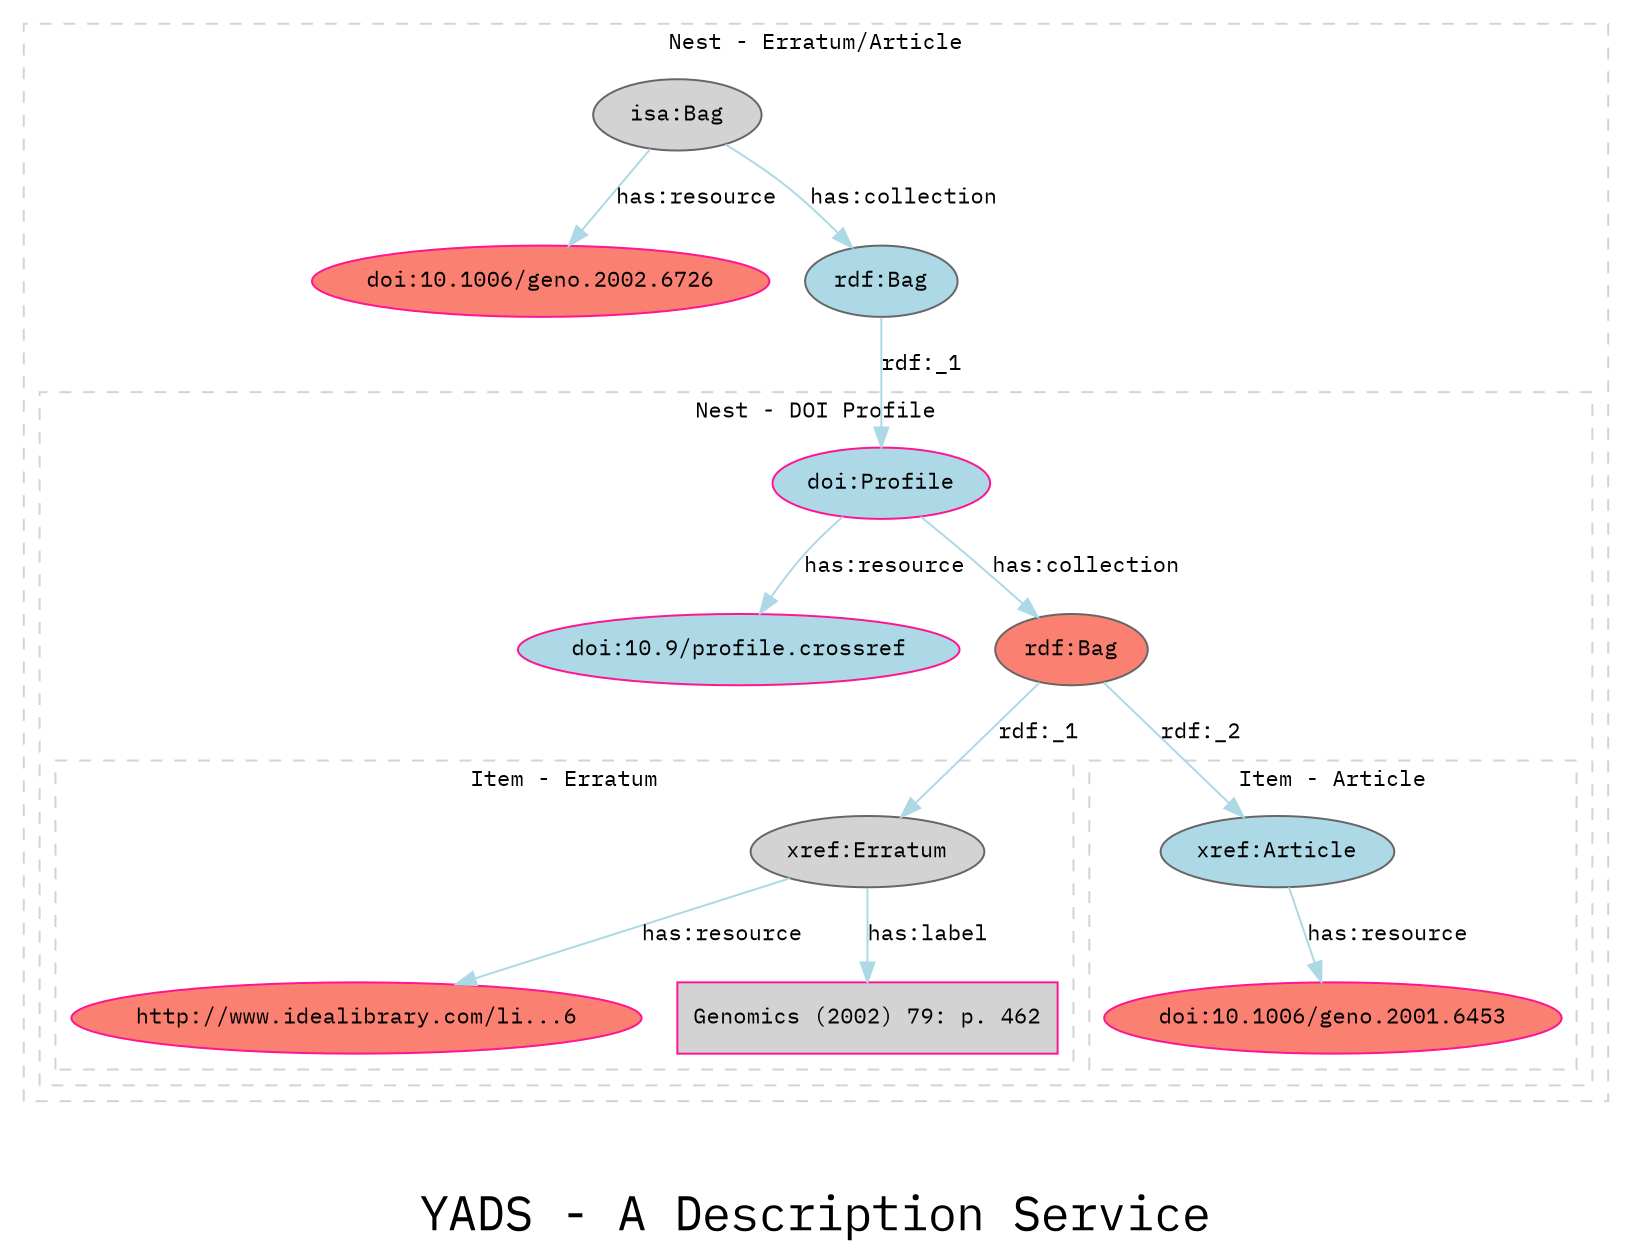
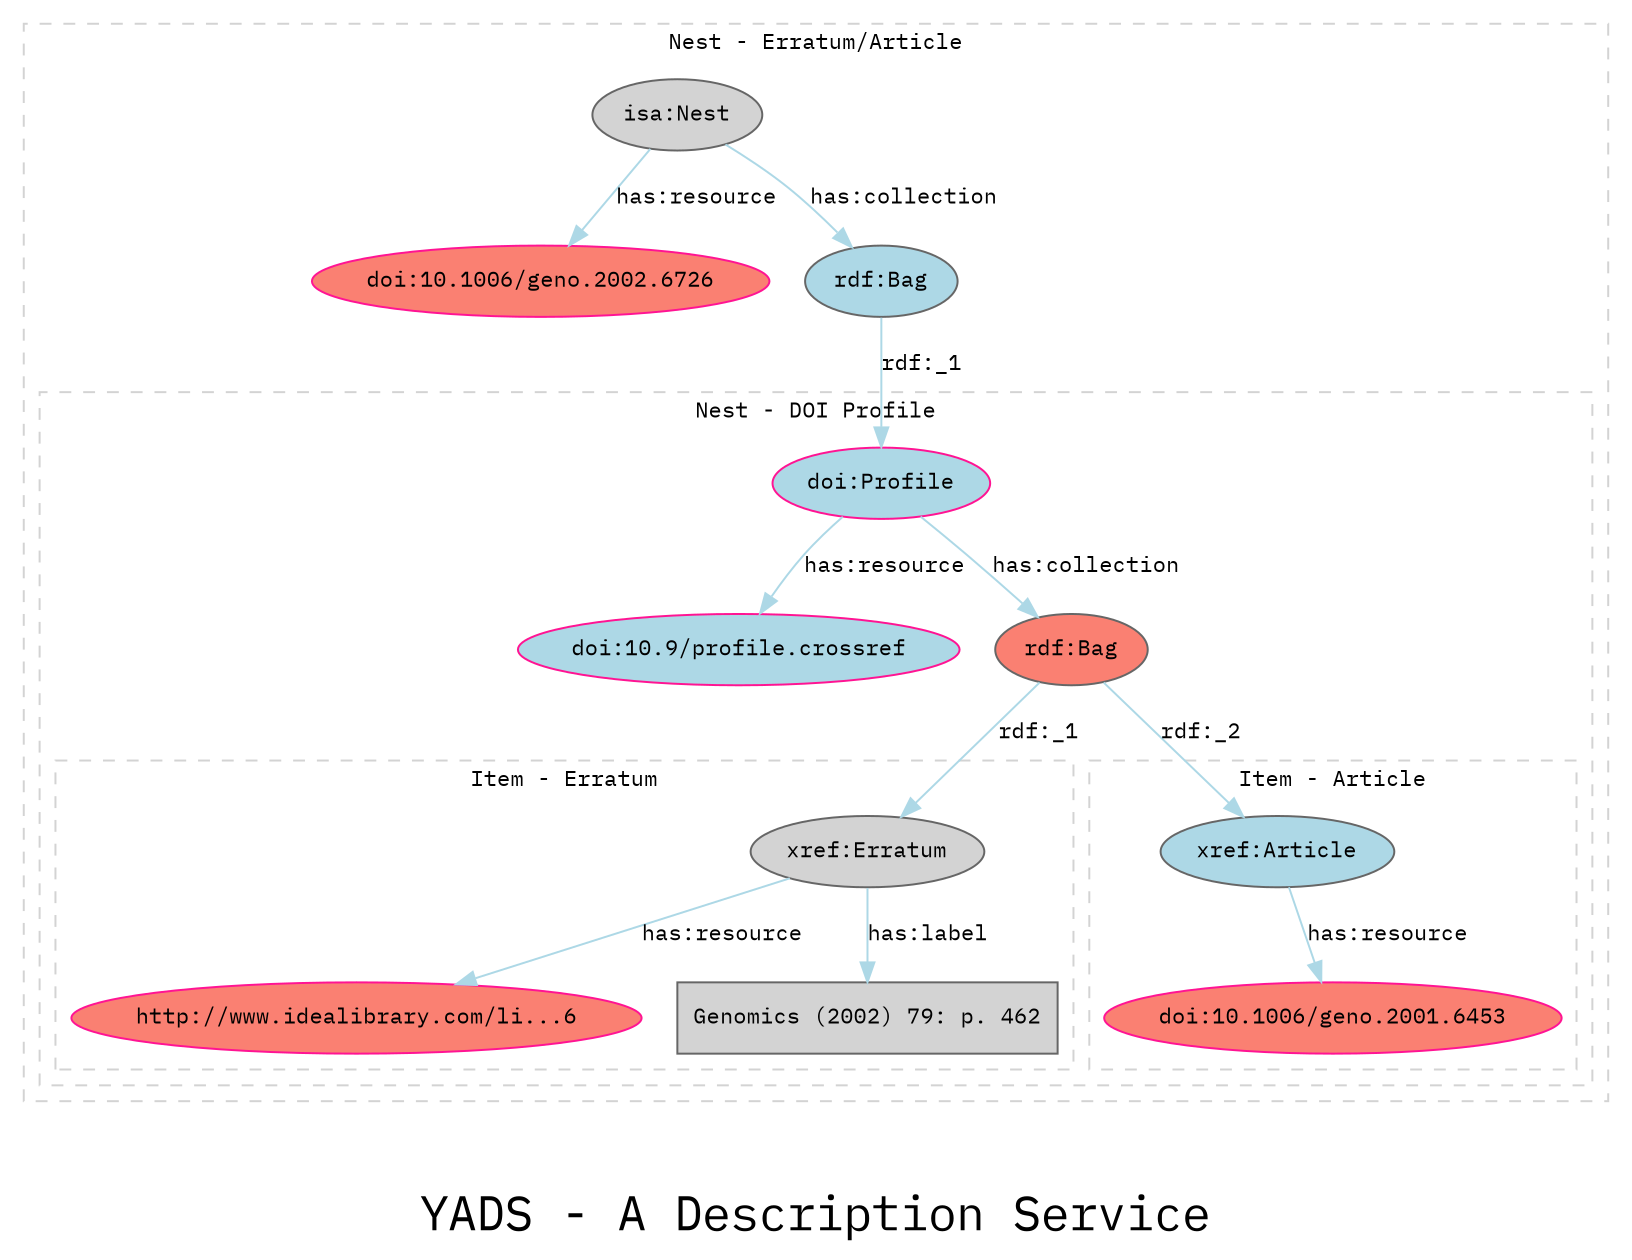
(677, 115) -> (677, 115)
(867, 1018) -> (867, 1018)
